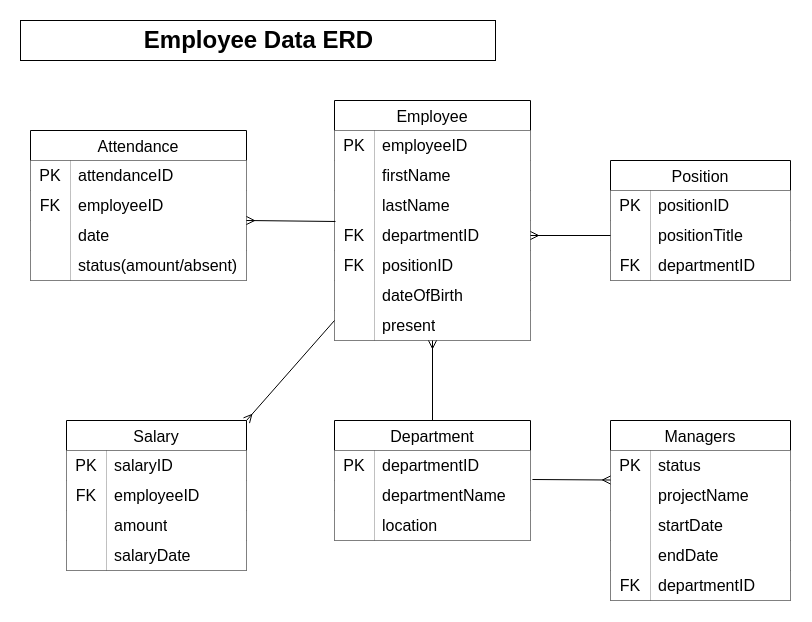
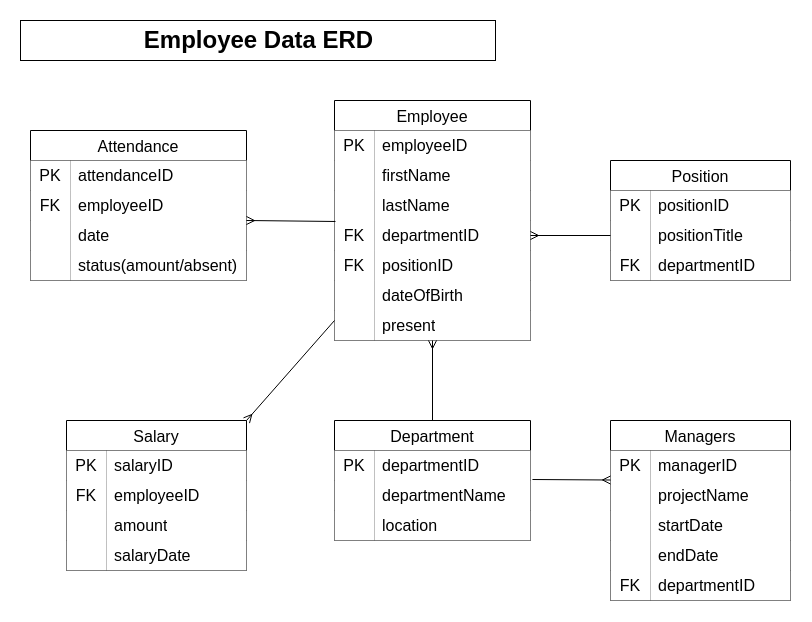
(685, 466) -> (699, 466)
